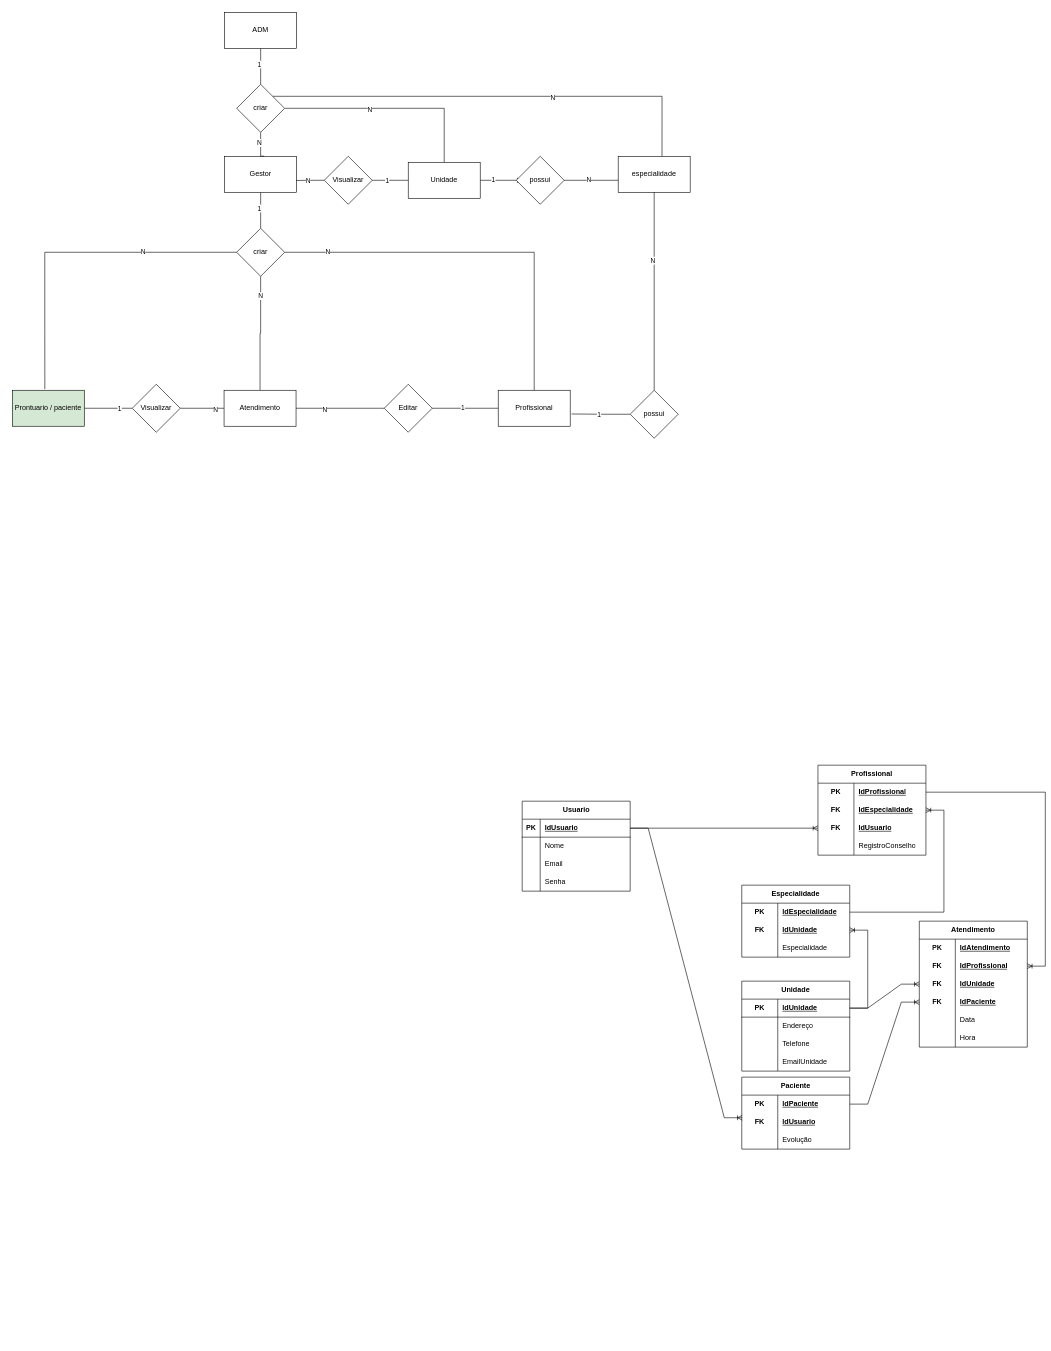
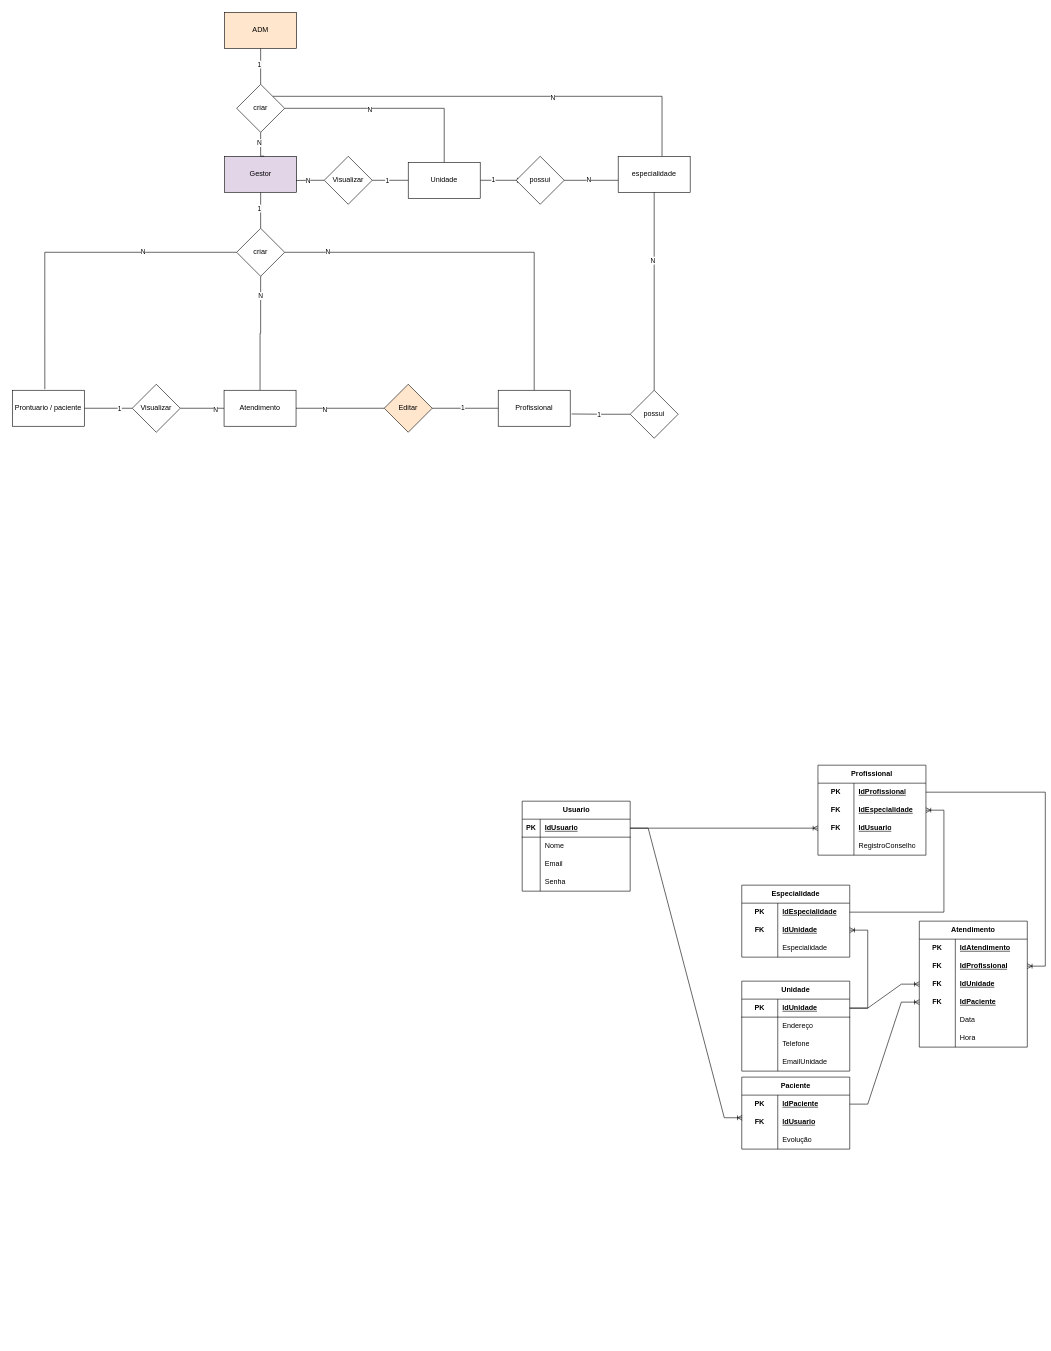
(261, 30) -> (261, 30)
(261, 174) -> (261, 174)
(48, 408) -> (48, 408)
(408, 408) -> (408, 408)
